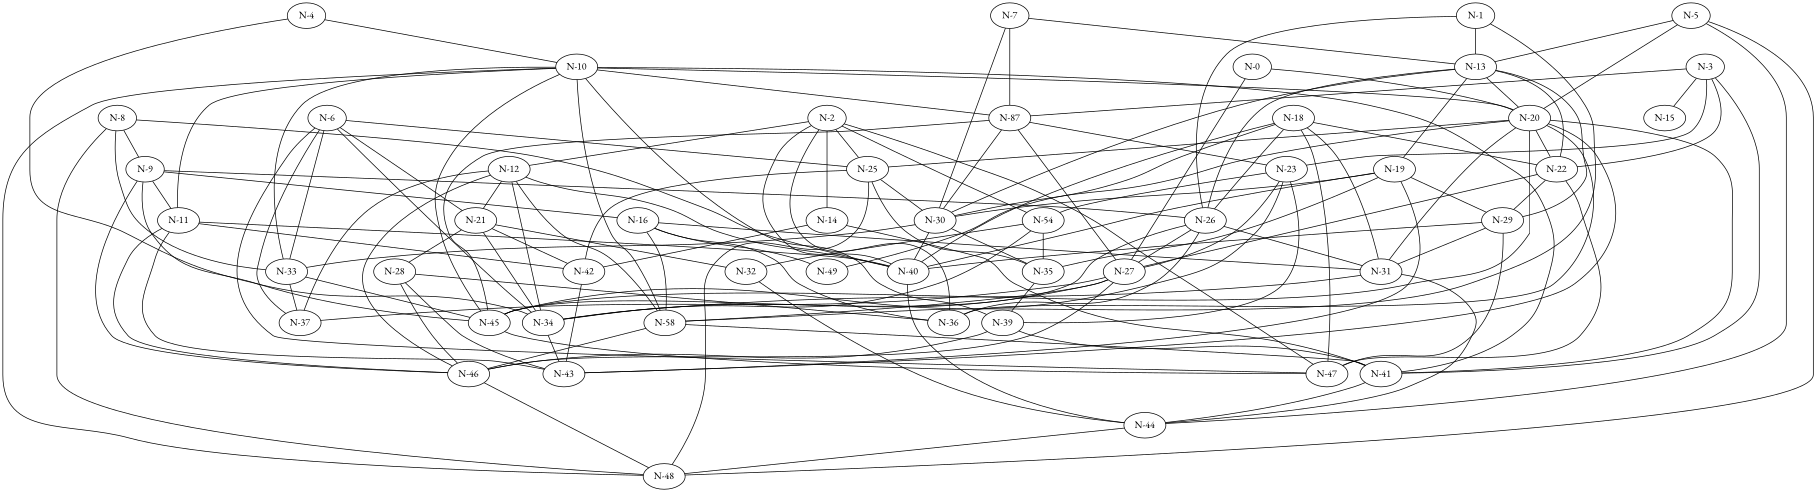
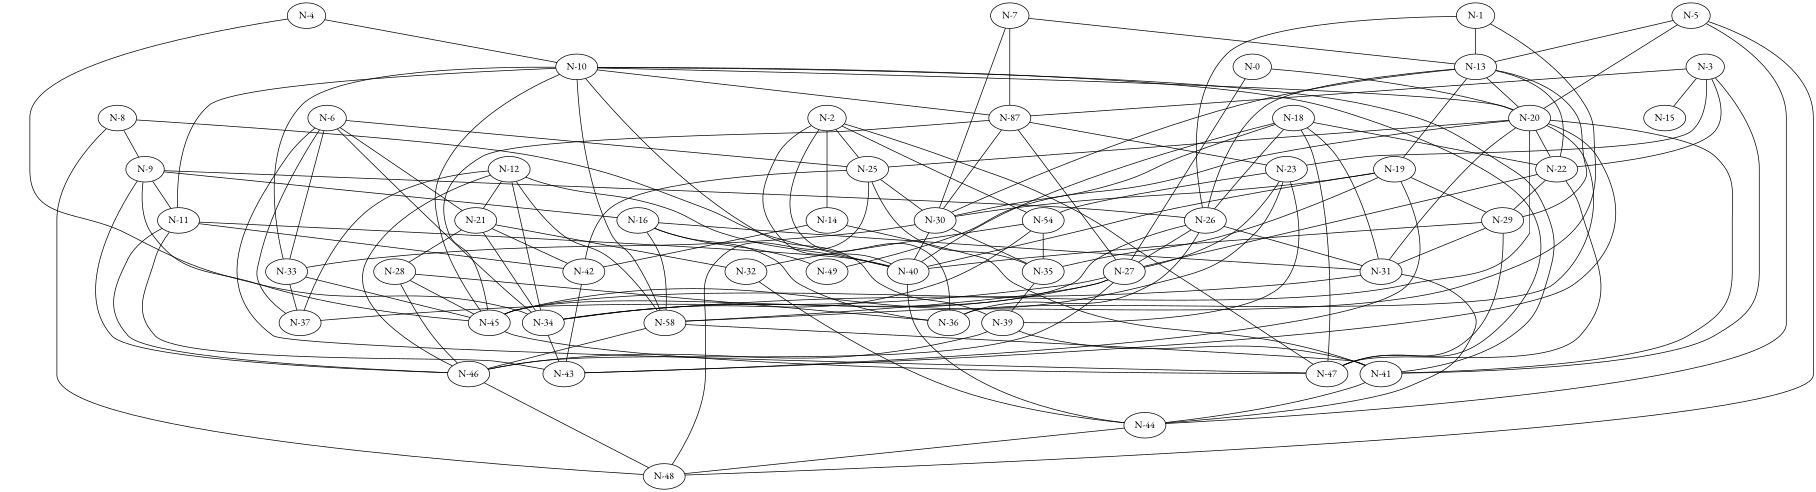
(669, 144) -> none
(141, 224) -> none
(3, 323) -> (1321, 105)
(467, 339) -> (432, 292)
